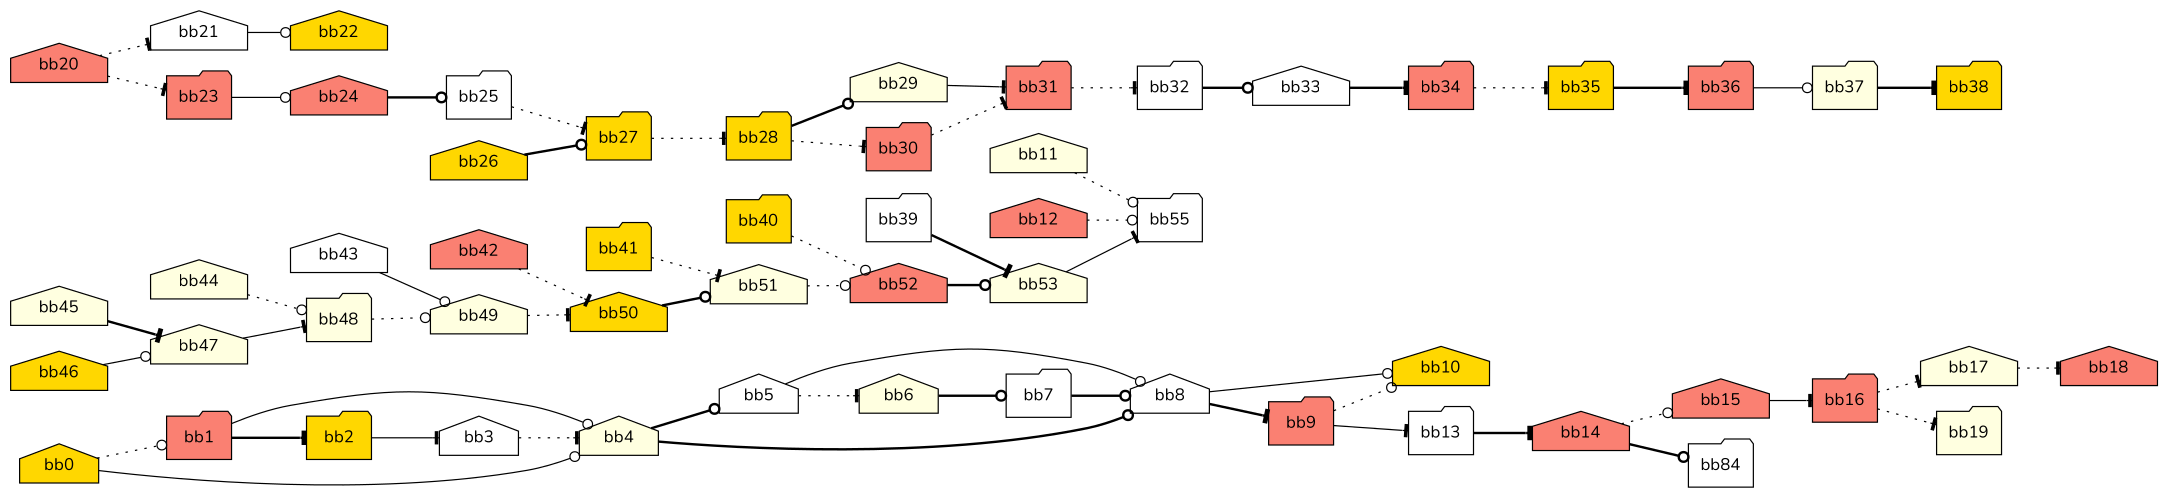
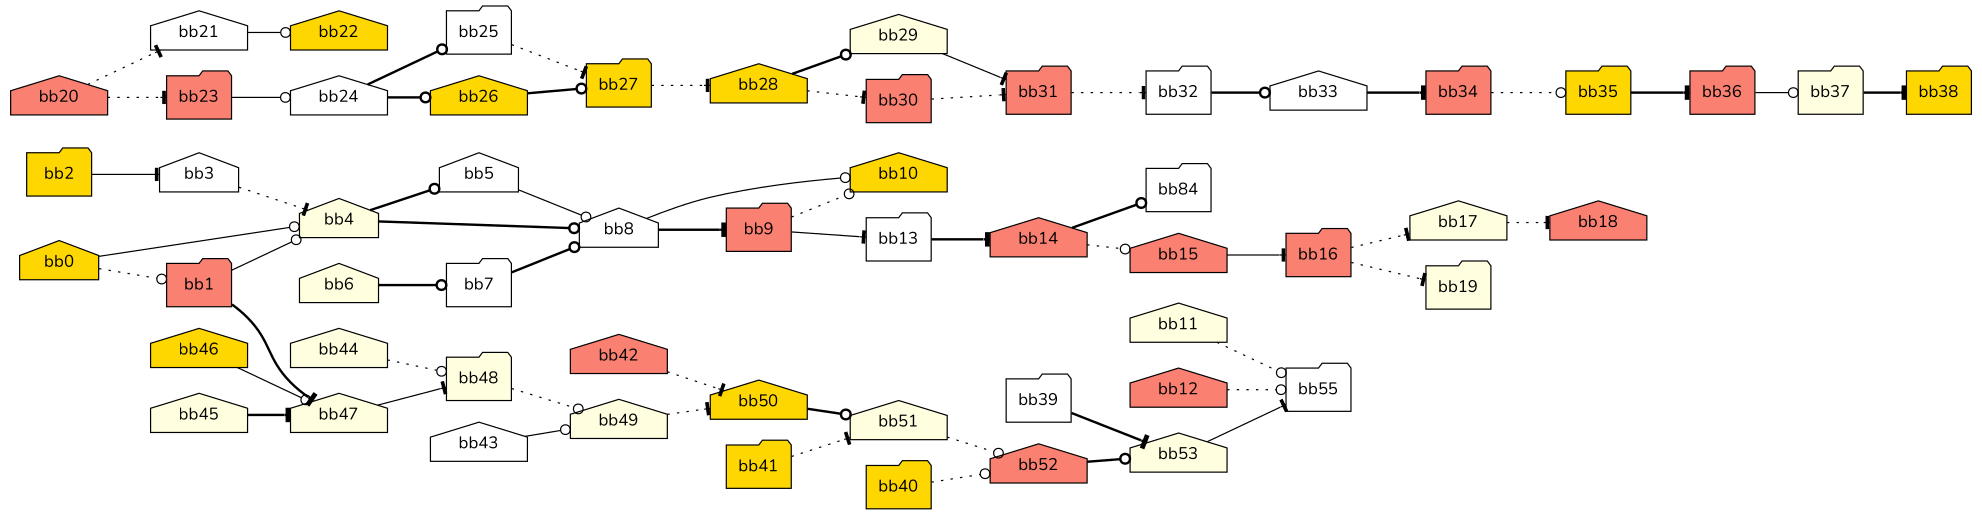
(1508, 88) -> (1524, 93)
(339, 97) -> (339, 97)
none -> (404, 97)
(759, 138) -> (759, 85)
(826, 396) -> none
(266, 438) -> (270, 351)
